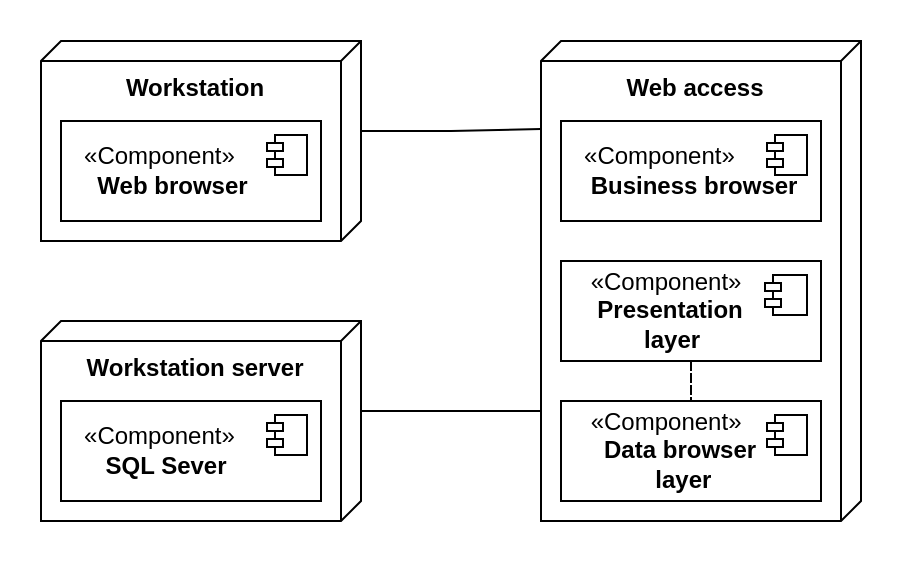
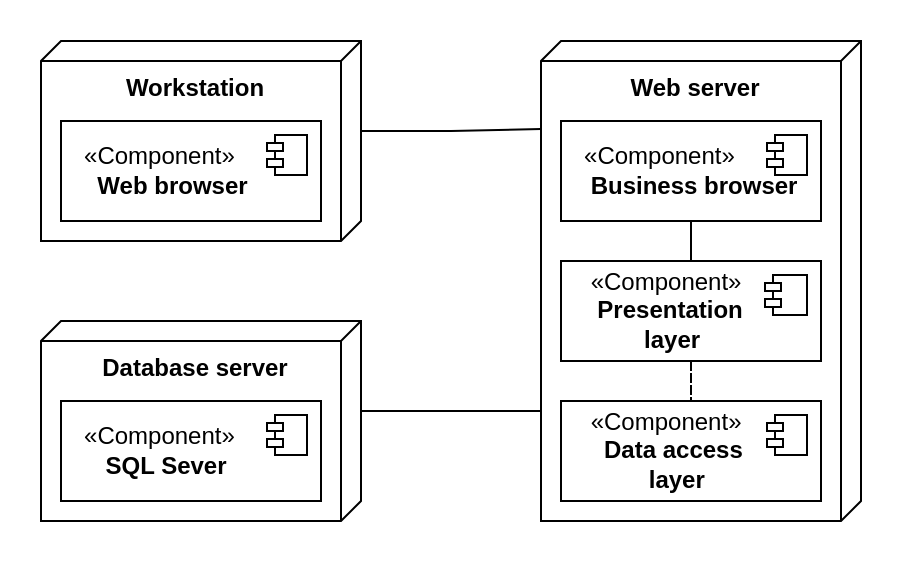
(696, 89) -> (696, 89)
none -> (691, 241)
(196, 369) -> (196, 369)
(643, 451) -> (639, 451)
